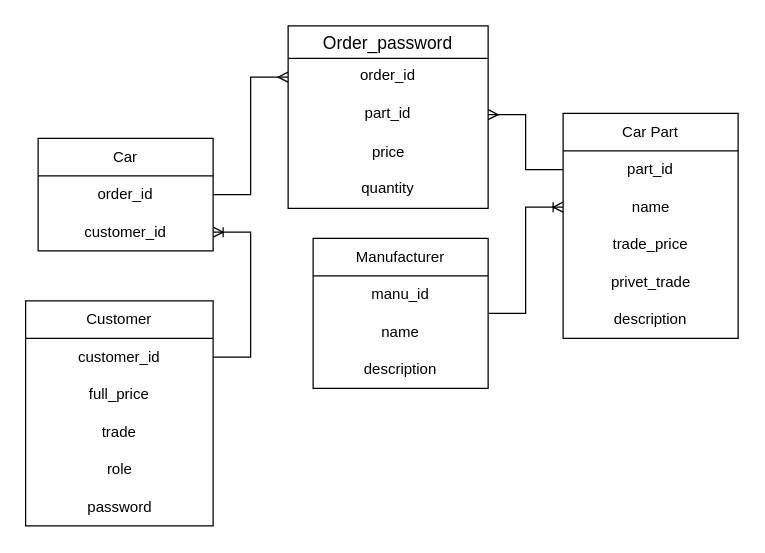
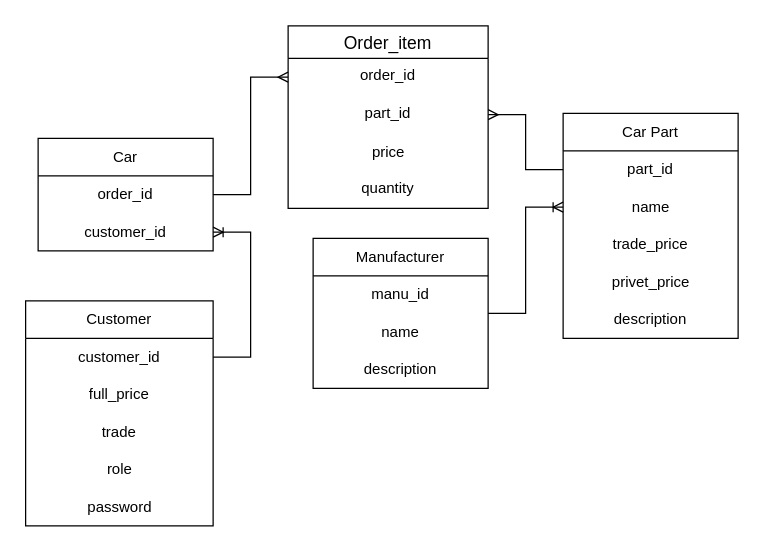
(388, 43) -> (388, 43)
(651, 282) -> (651, 282)
